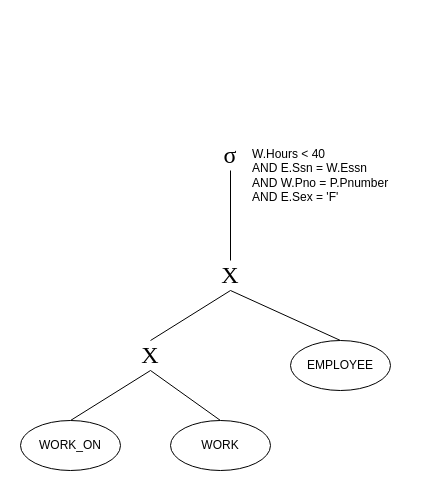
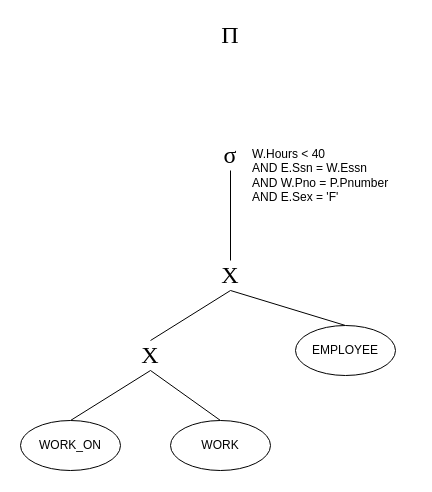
none -> (231, 36)
(341, 366) -> (346, 351)
